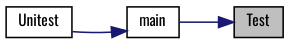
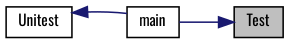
(92, 32) -> (107, 12)
